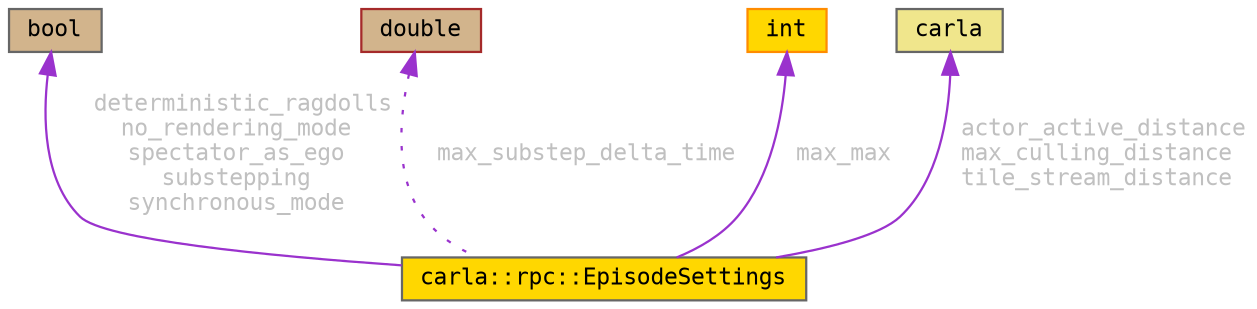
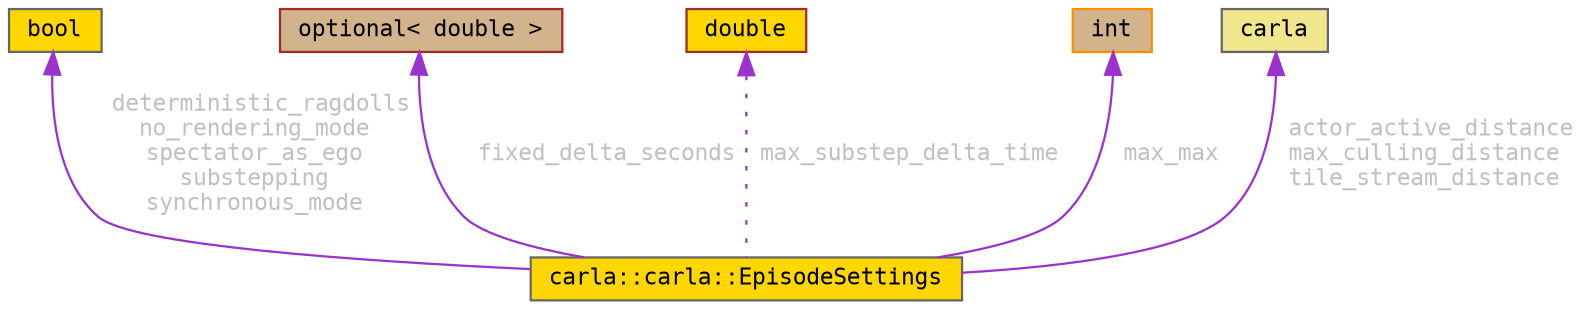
(55, 30) -> (55, 30)
none -> (421, 30)
(421, 30) -> (746, 30)
(787, 30) -> (1112, 30)
(604, 279) -> (746, 279)
